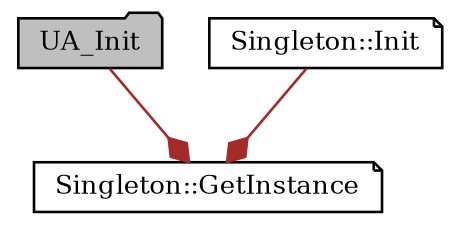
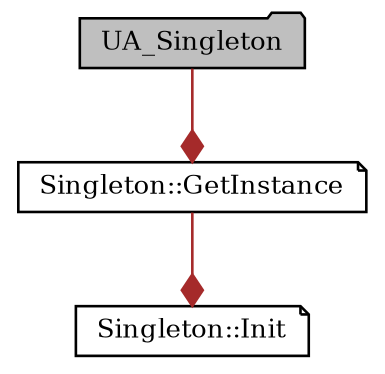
(90, 43) -> (192, 43)
(277, 103) -> (192, 243)
